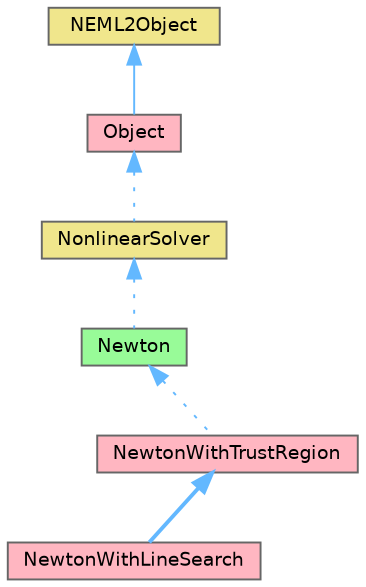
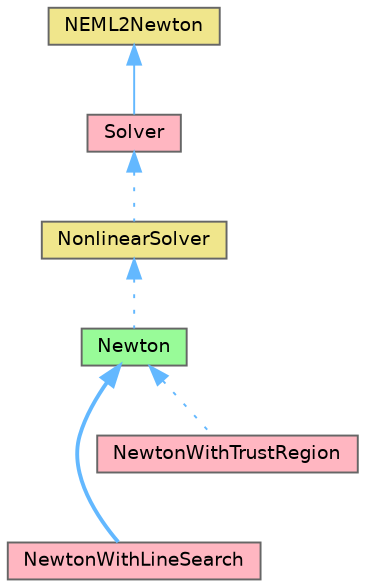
(134, 26) -> (134, 26)
(134, 133) -> (134, 133)
(174, 515) -> (78, 464)
